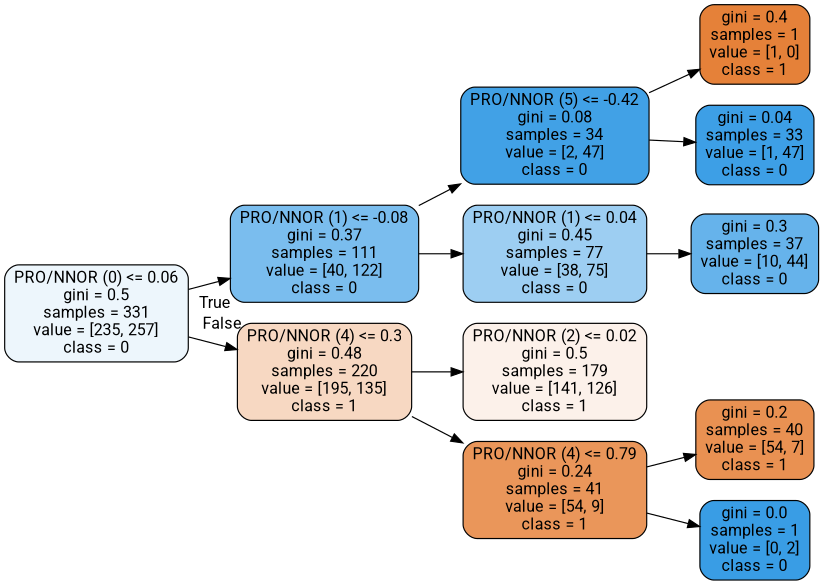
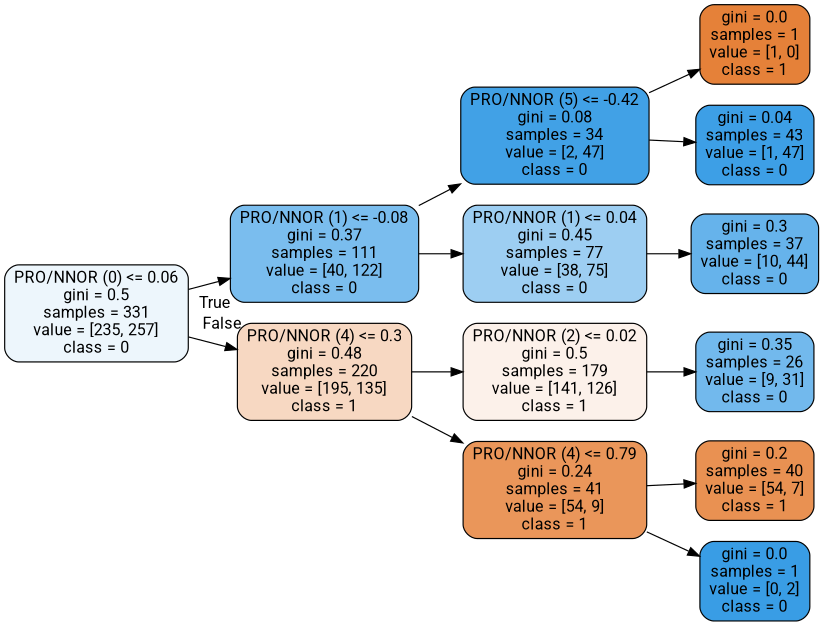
(755, 44) -> (755, 44)
(755, 145) -> (755, 145)
none -> (755, 372)
